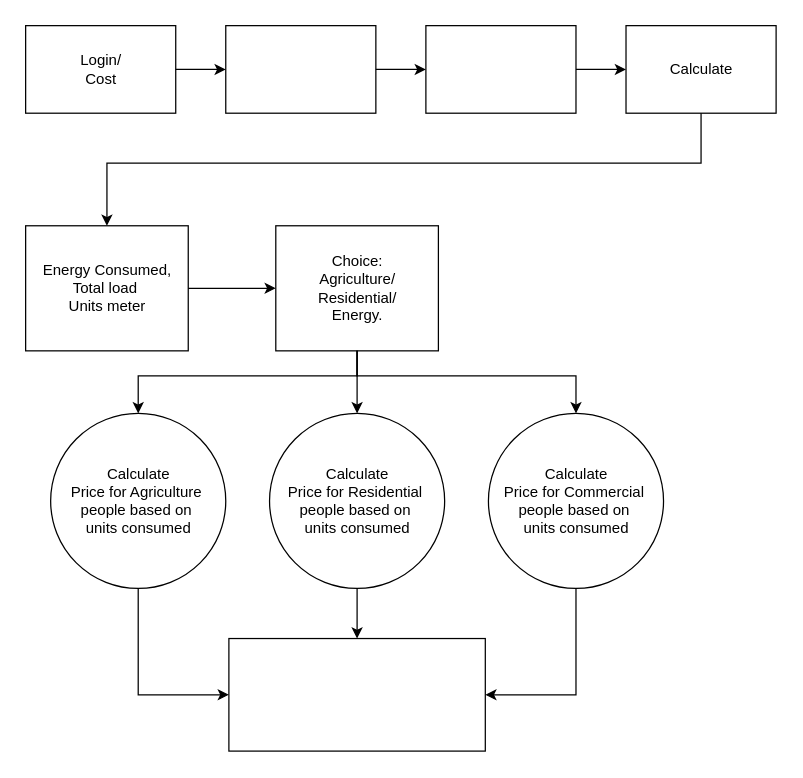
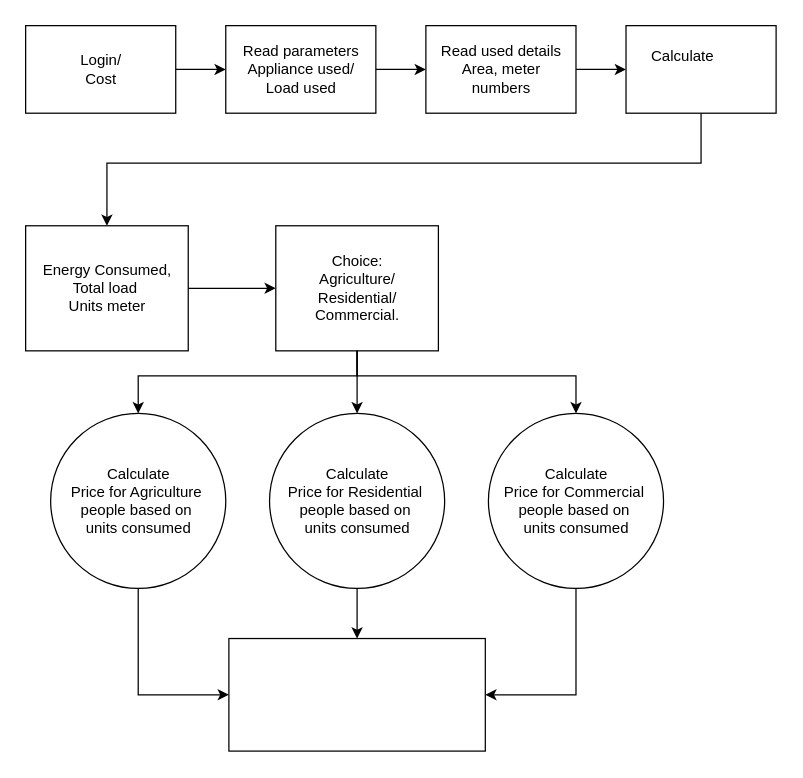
none -> (301, 69)
none -> (501, 69)
(701, 69) -> (682, 57)
(358, 288) -> (358, 288)
